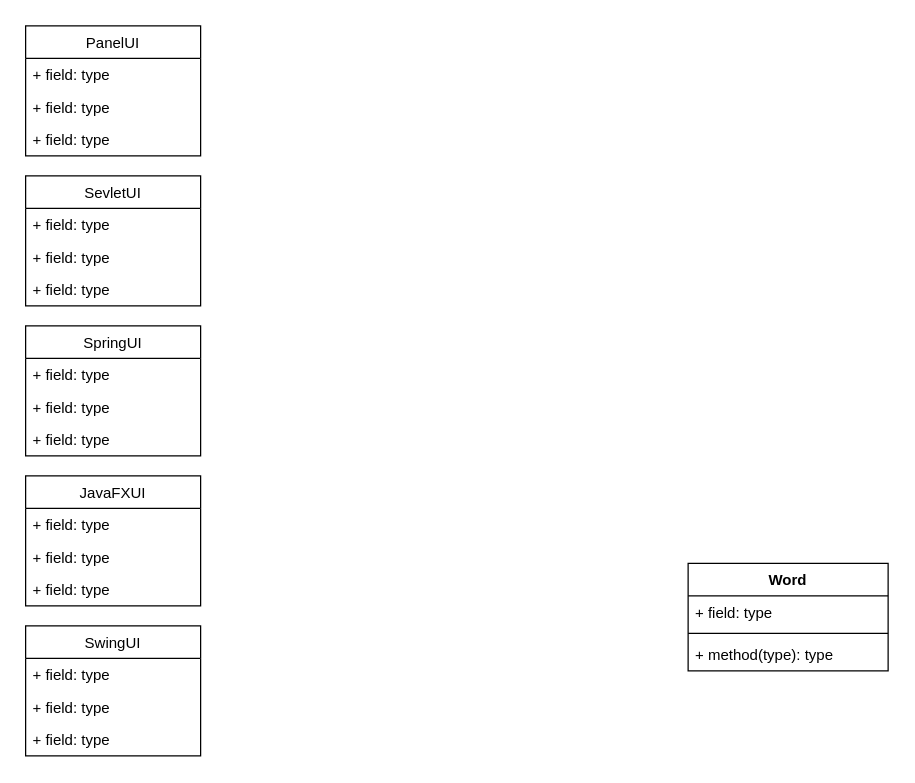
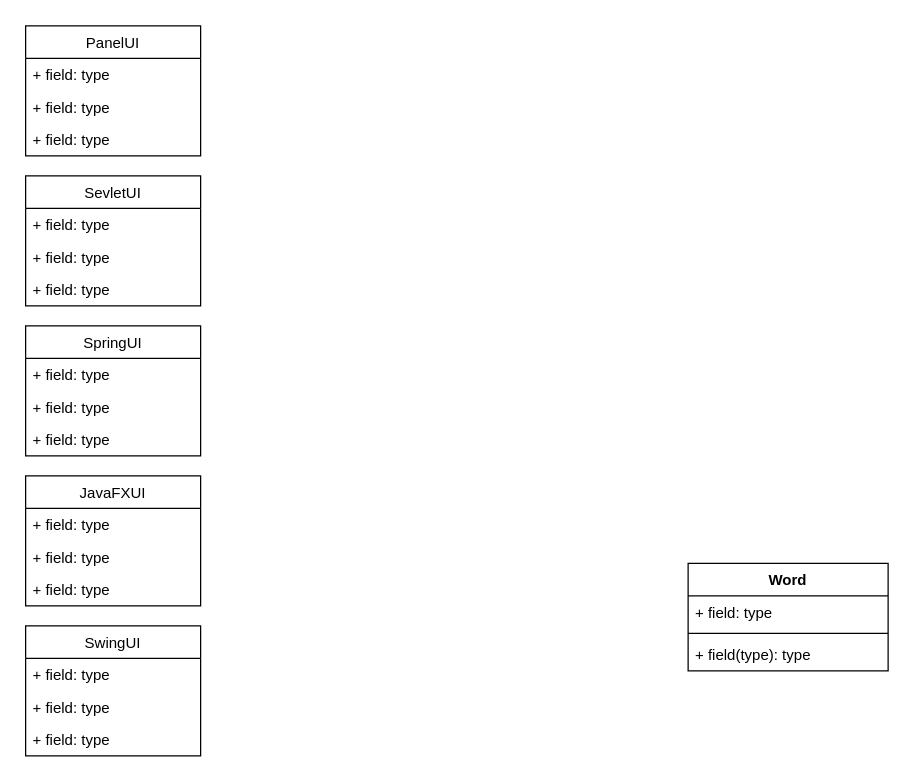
(773, 655) -> (765, 655)
